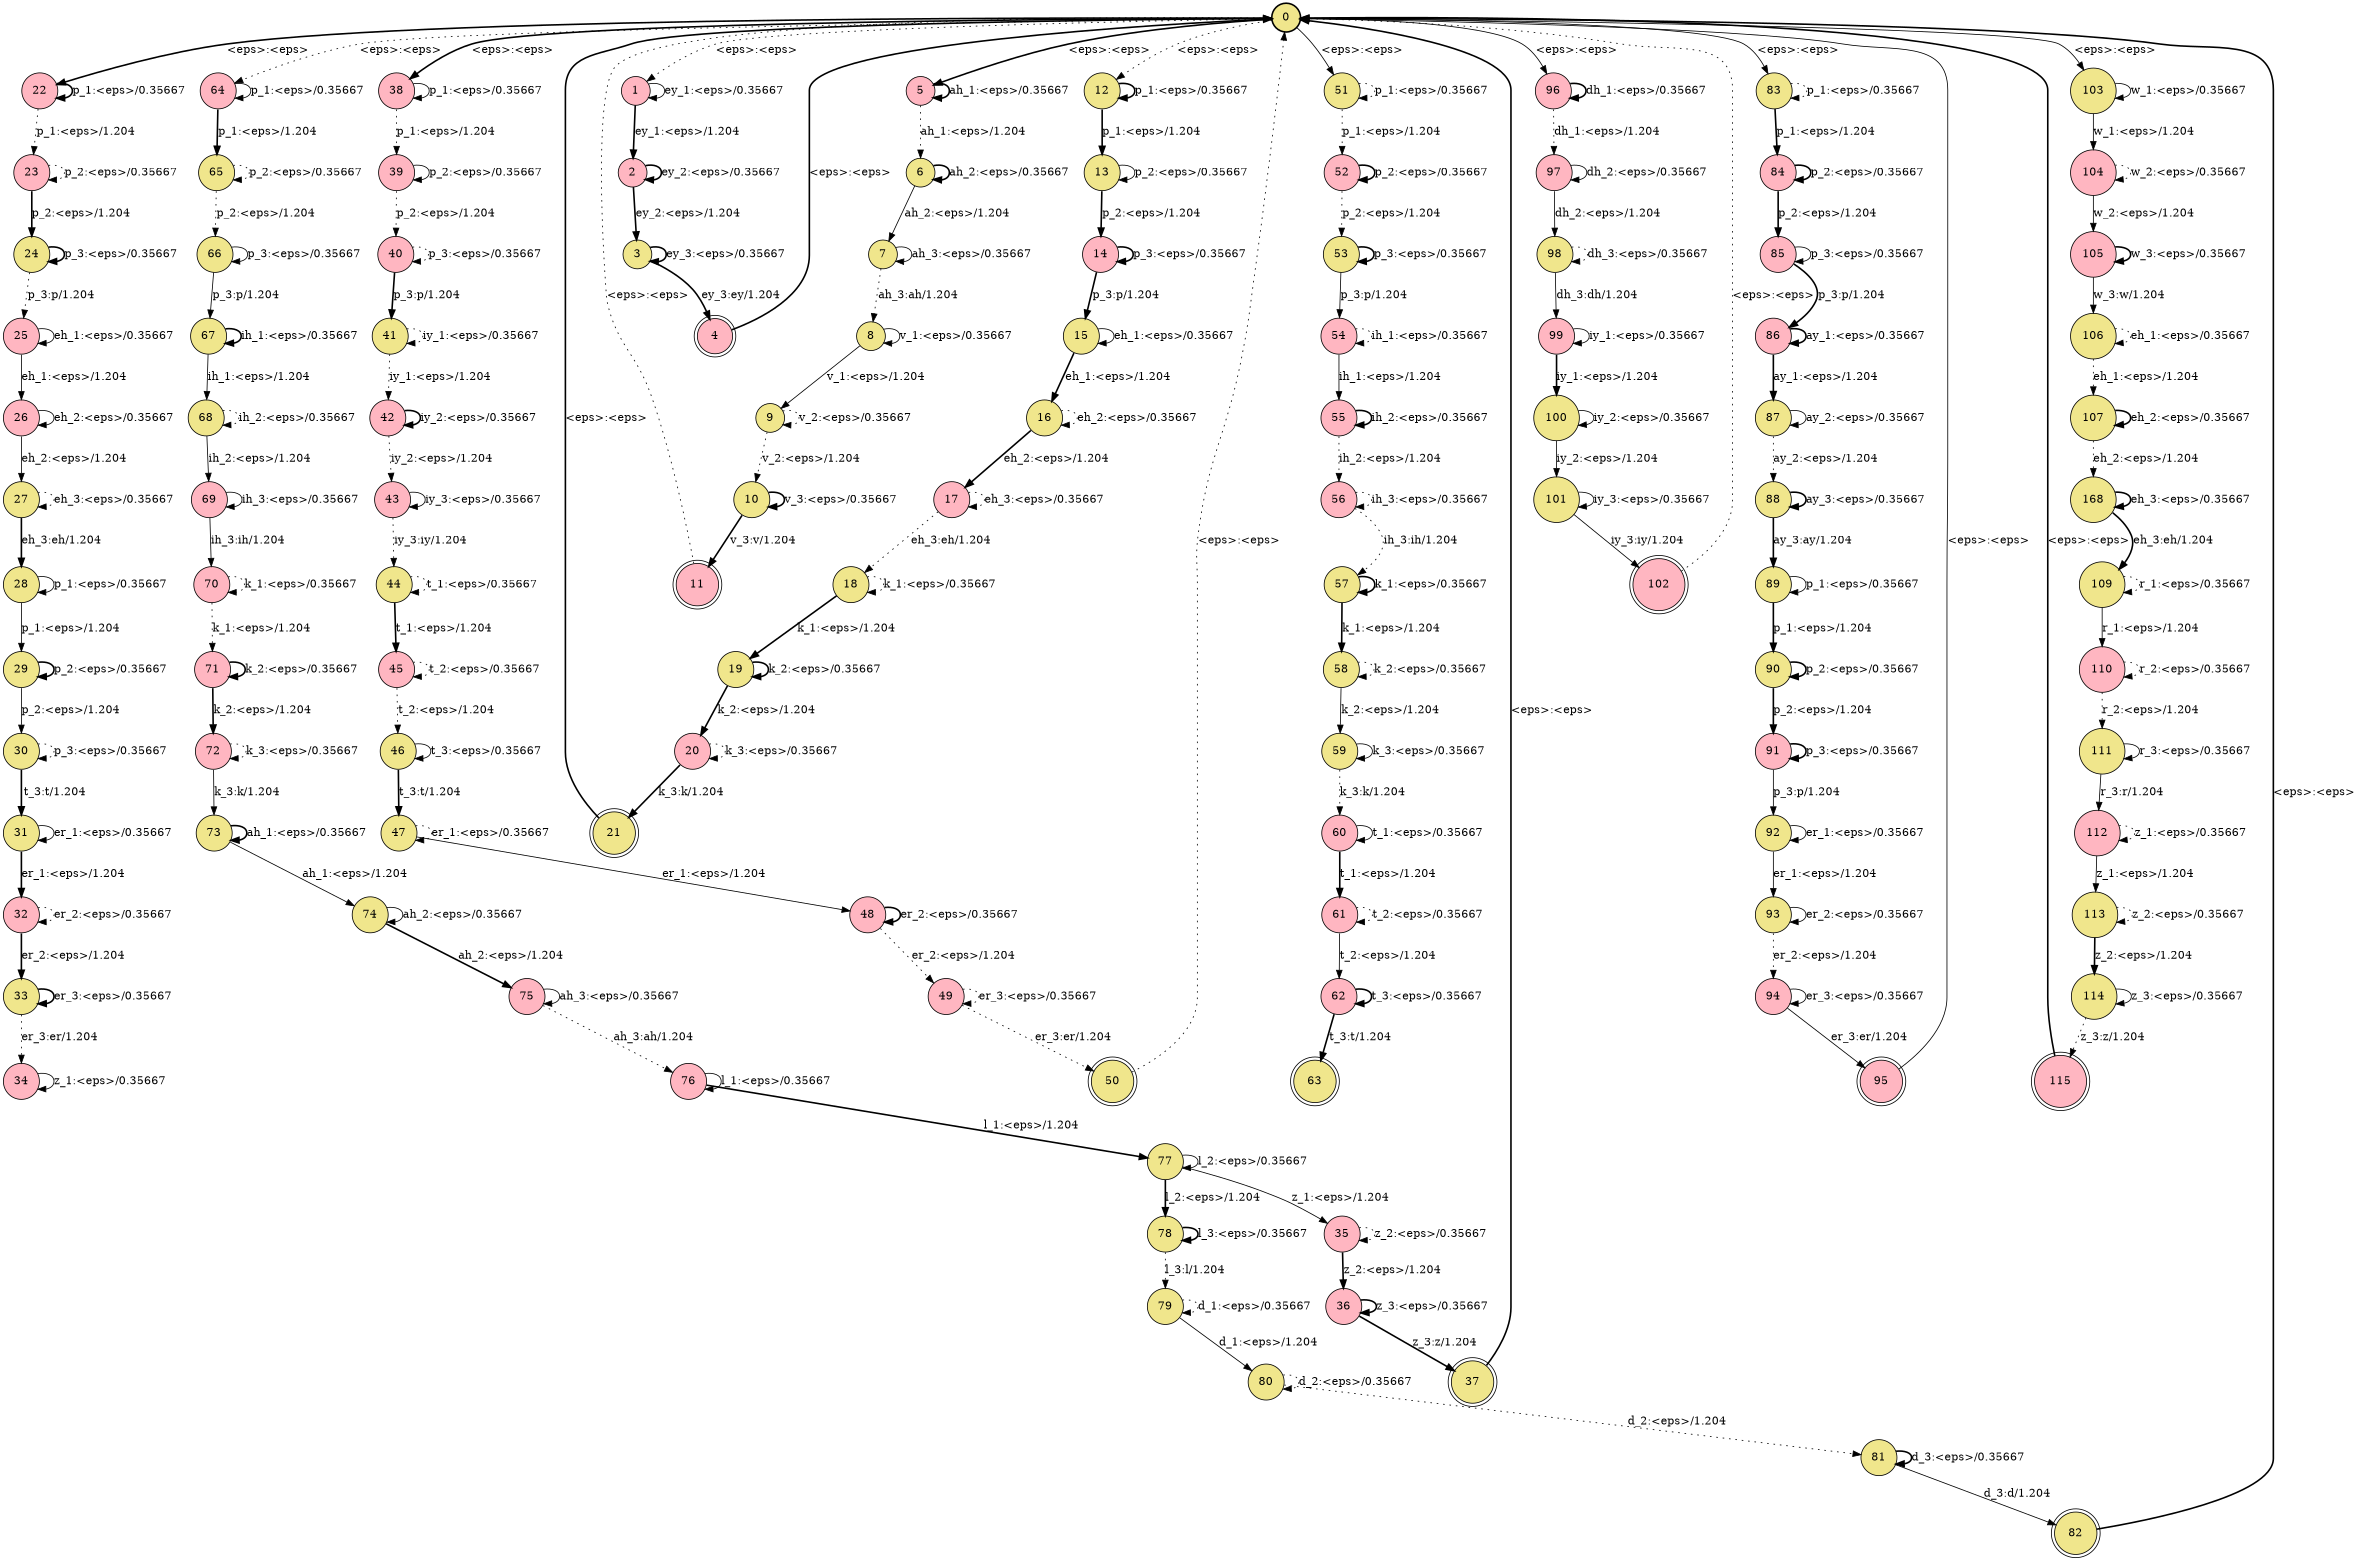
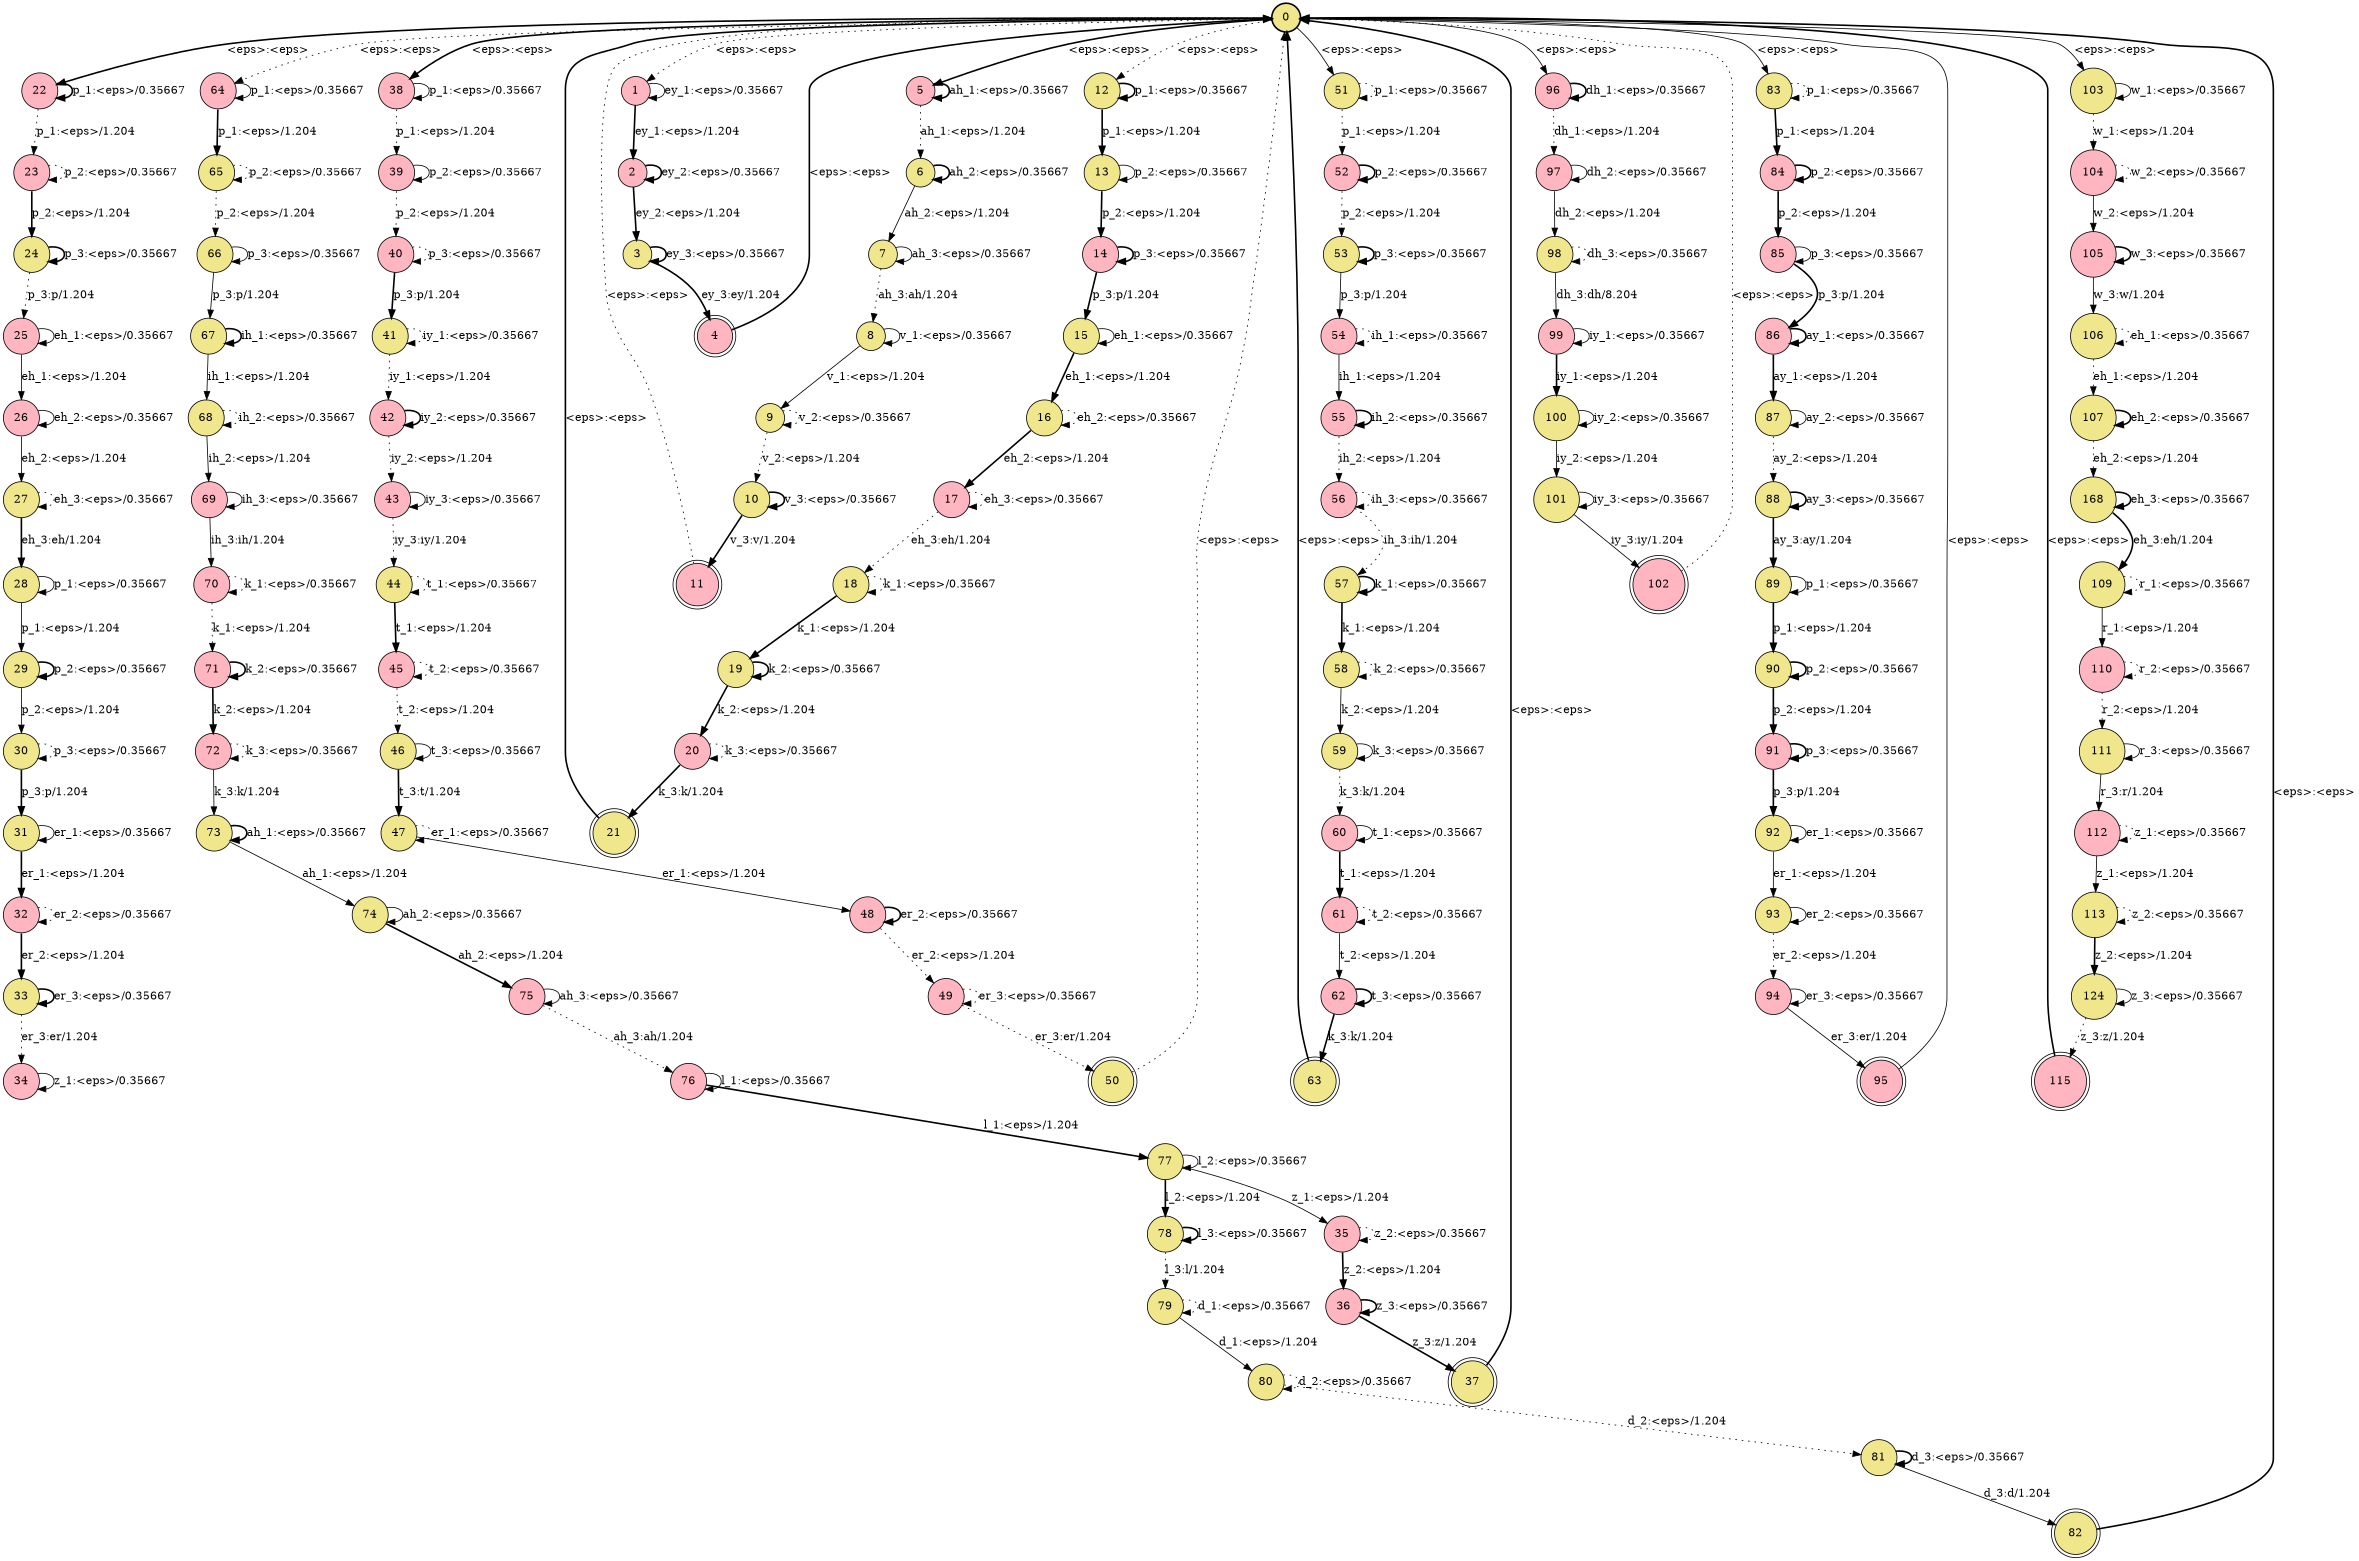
(2093, 128) -> (2093, 128)
(1597, 295) -> (1597, 295)
none -> (1298, 551)
(1773, 788) -> (1773, 788)
(55, 792) -> (55, 792)
(2094, 996) -> (2094, 996)
(1361, 1037) -> (1361, 1037)
